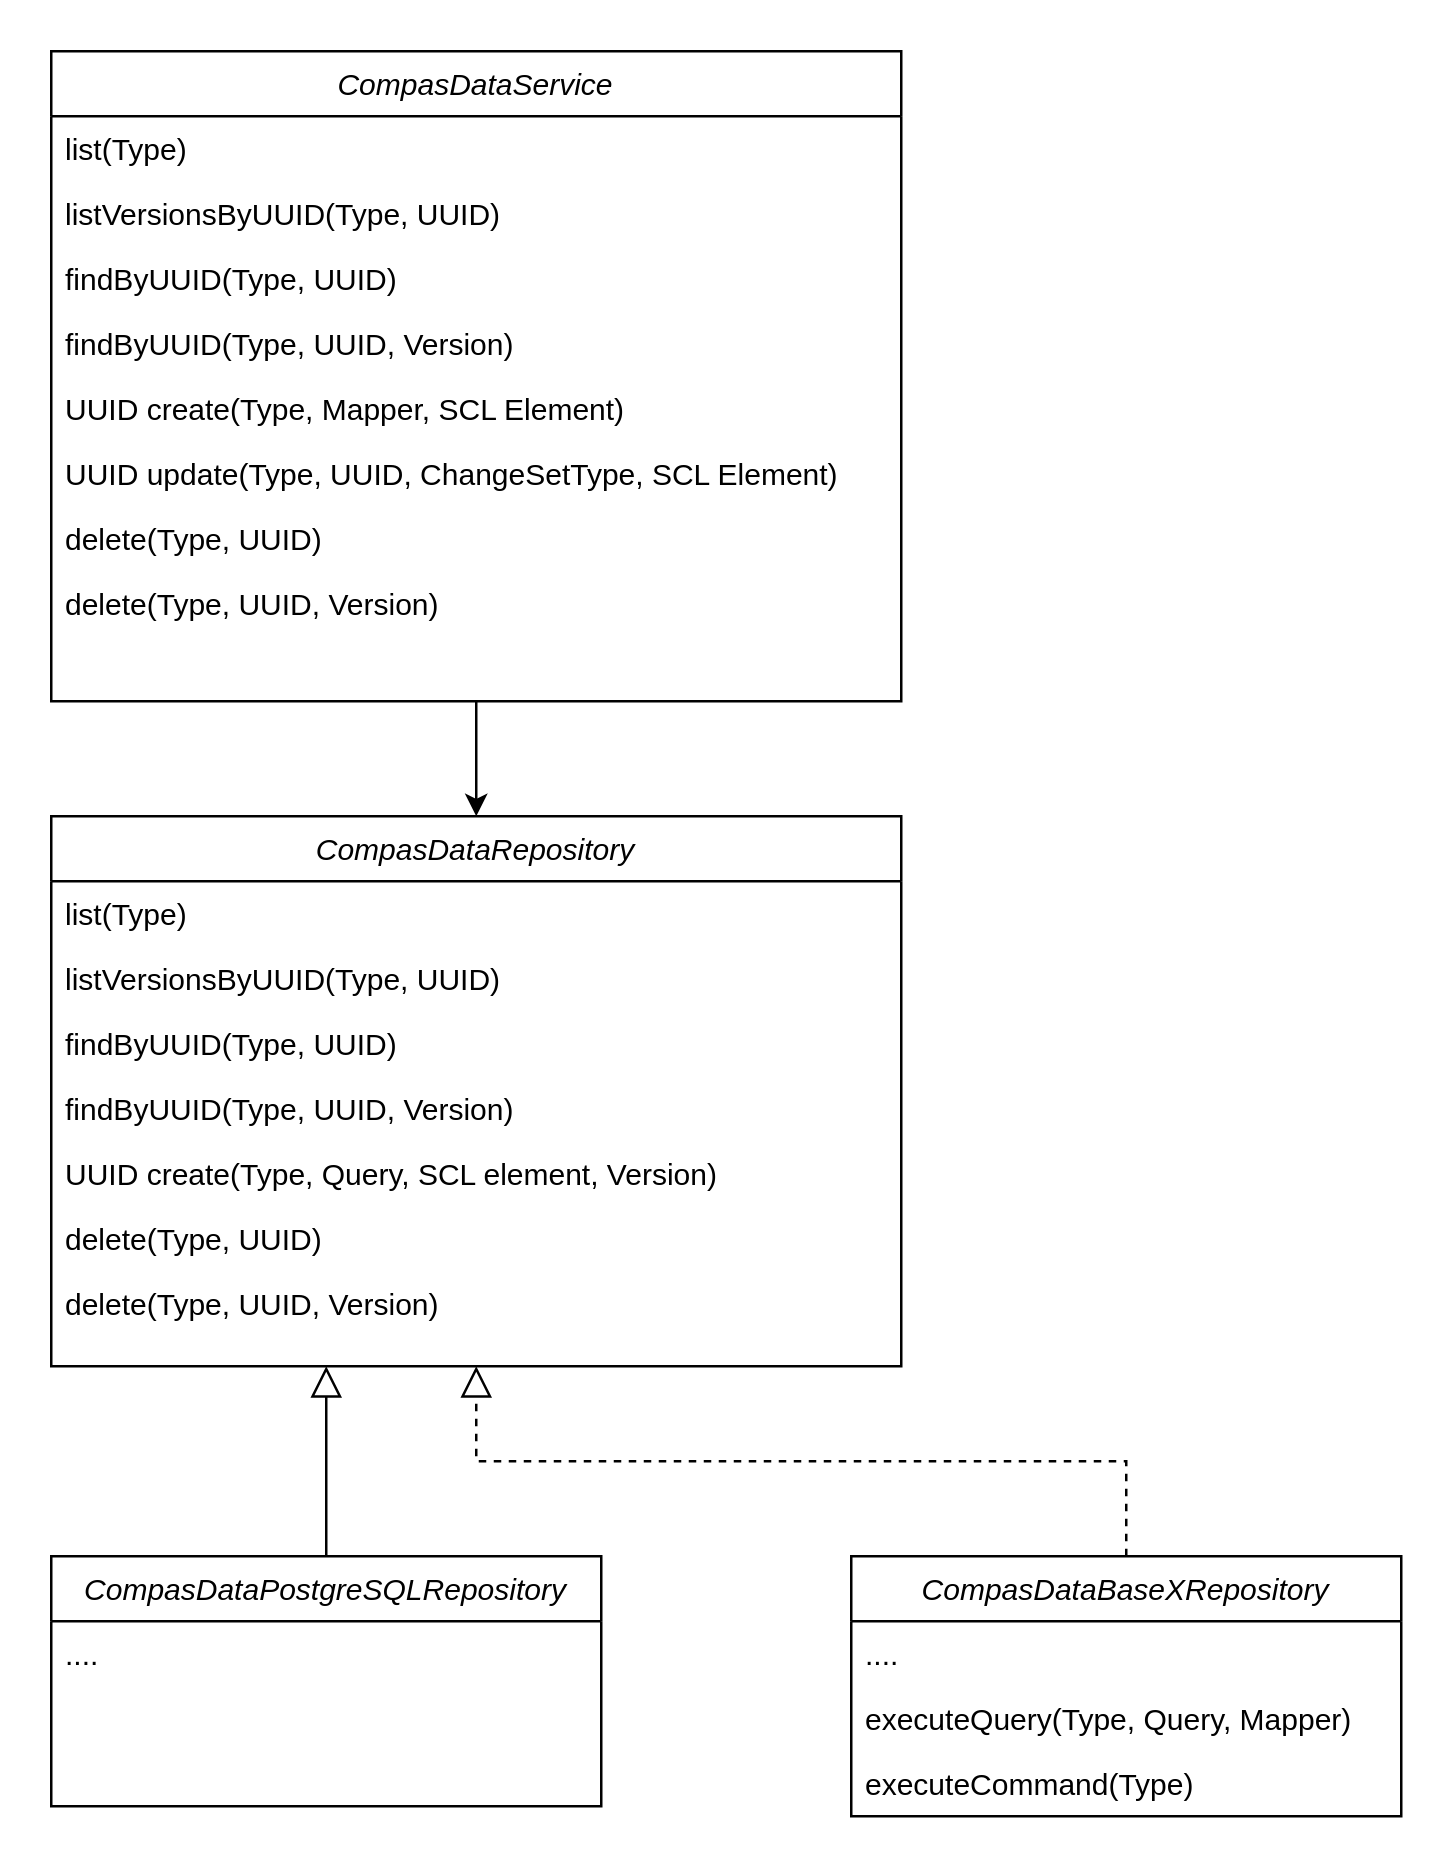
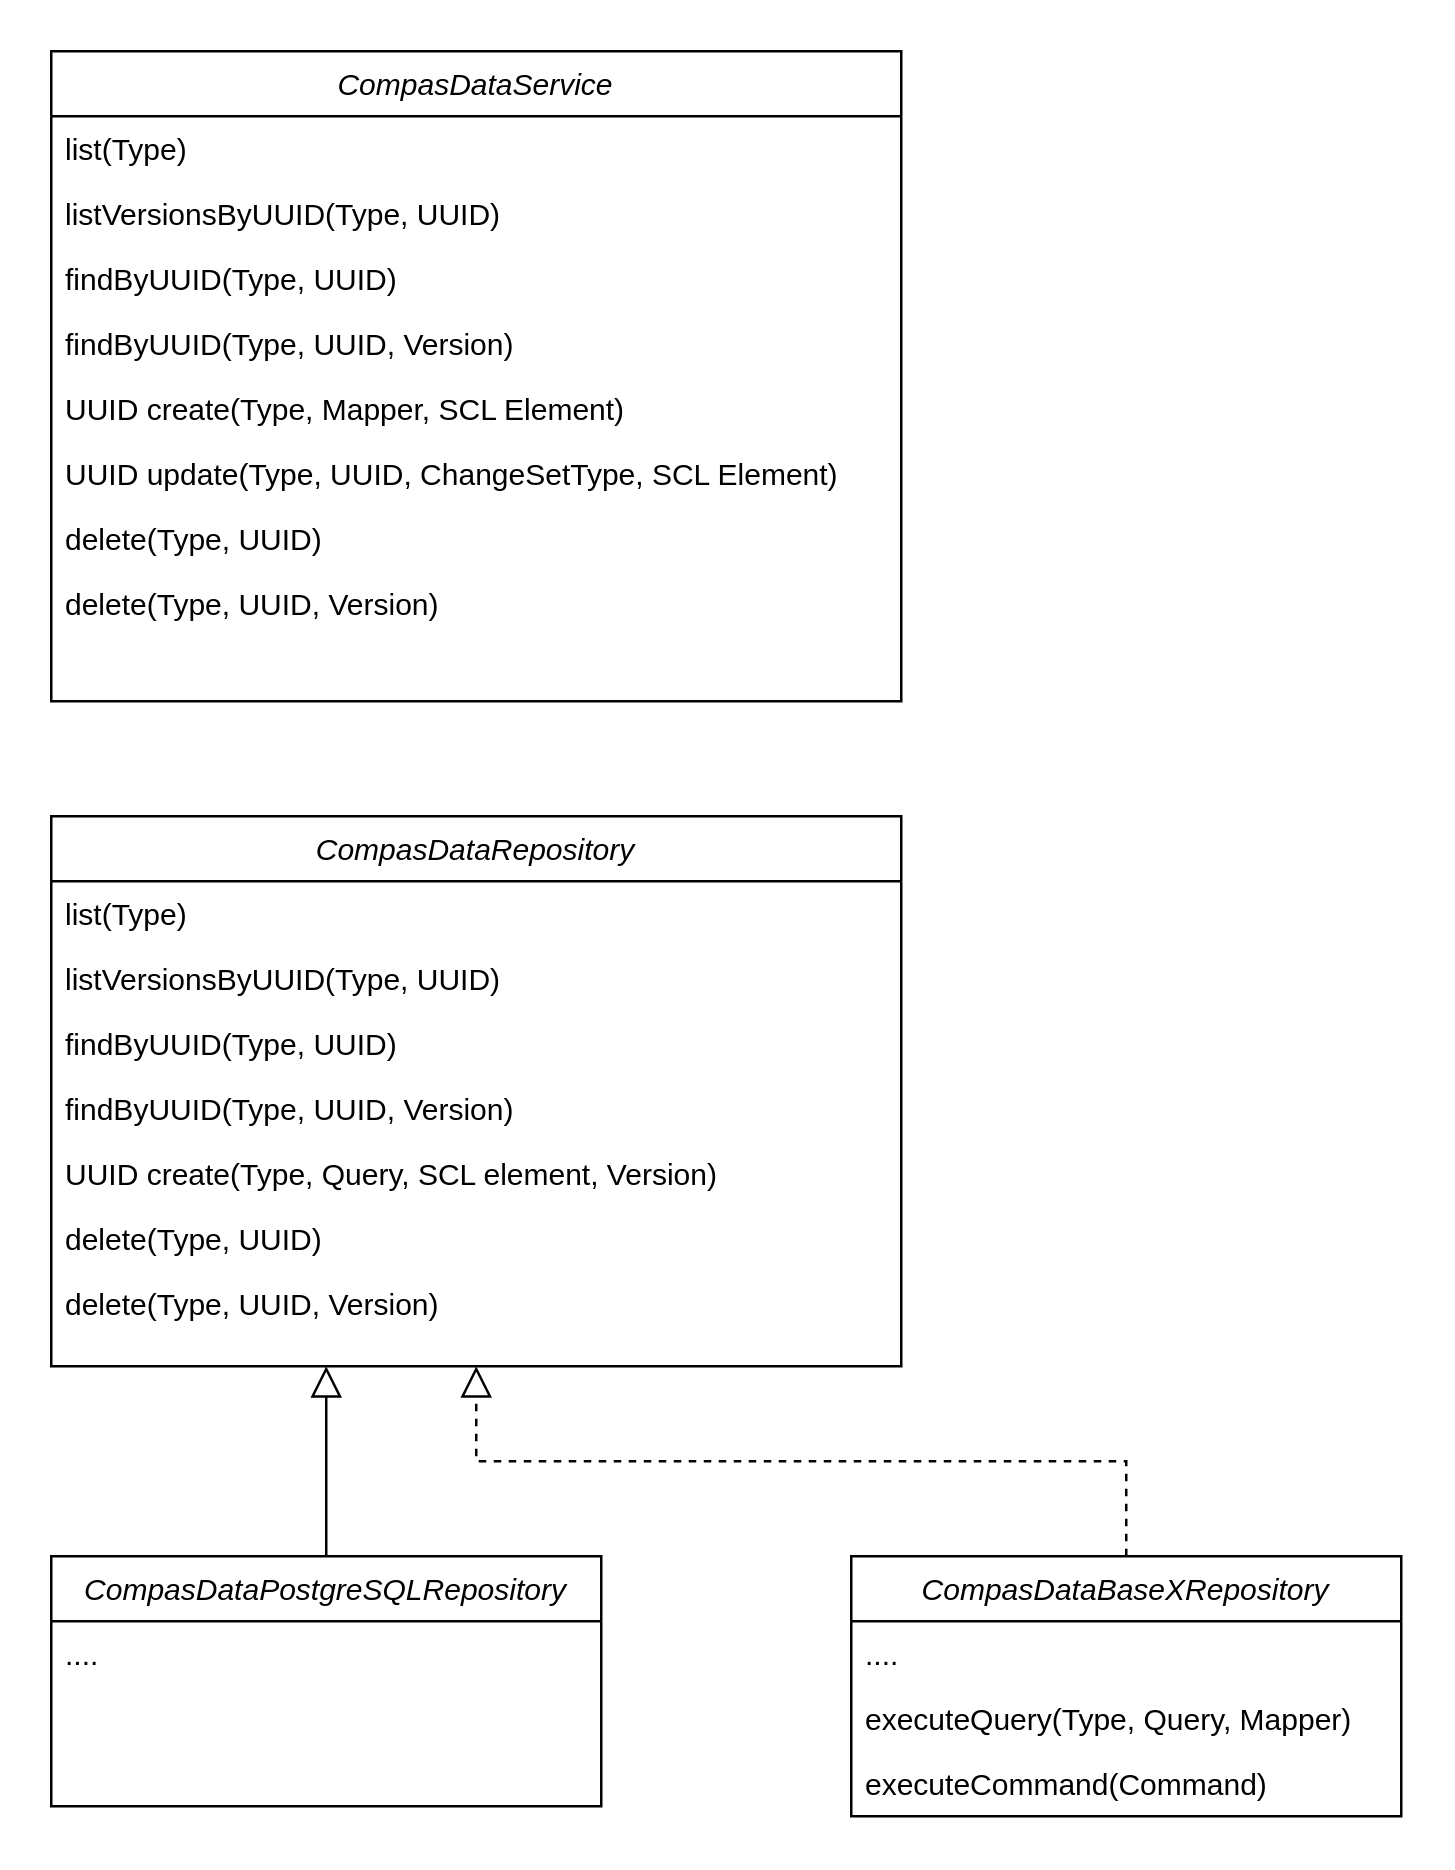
(476, 753) -> none
(1033, 1785) -> (1058, 1785)
